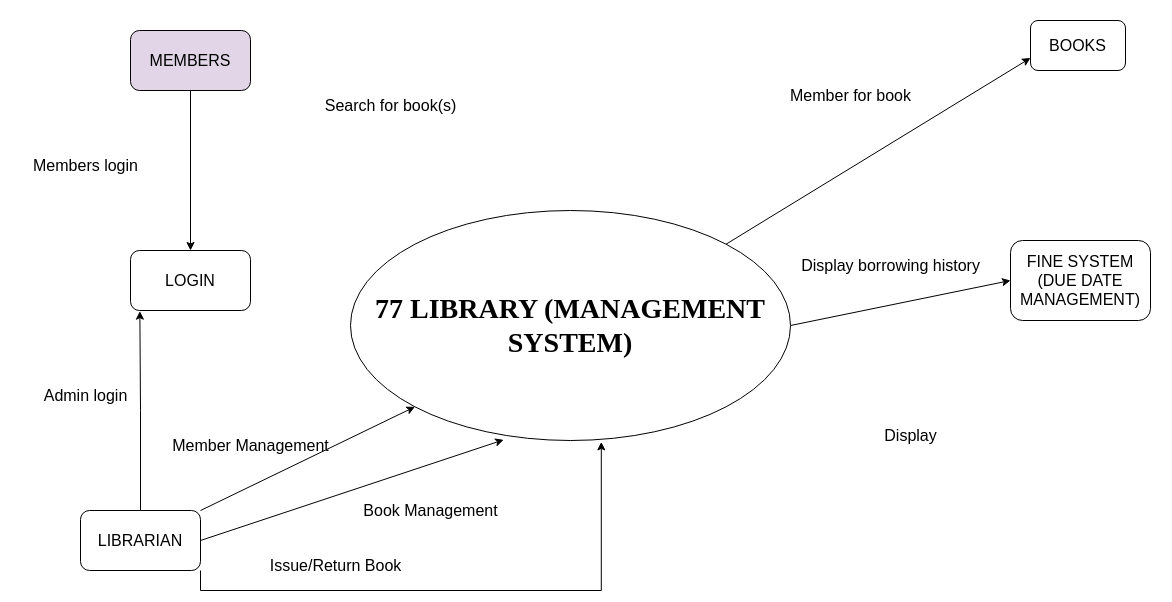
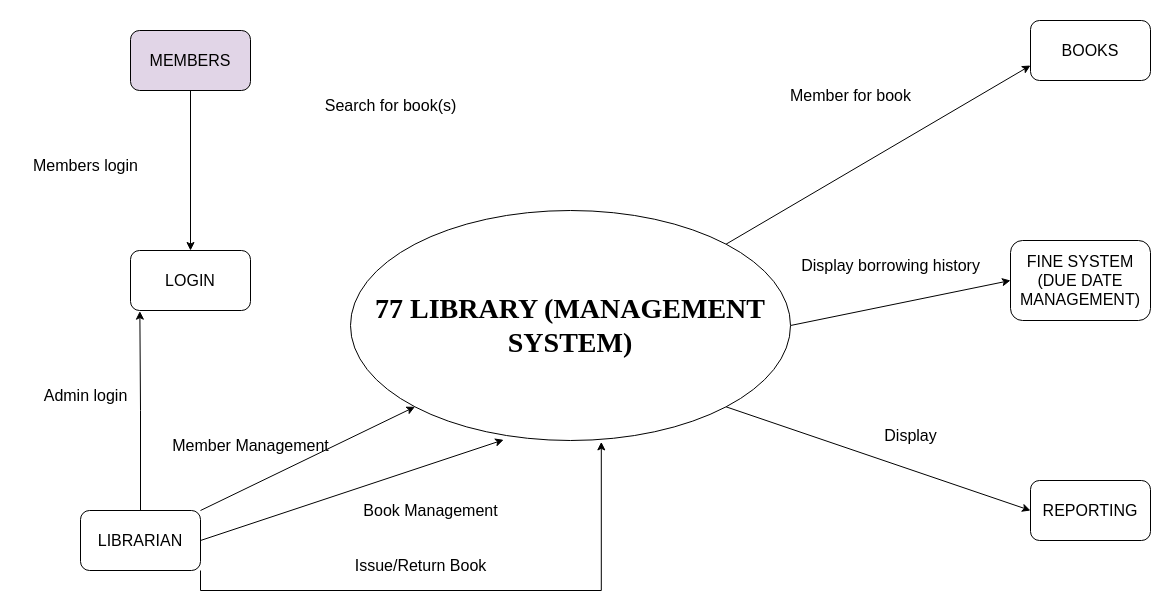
(1078, 46) -> (1091, 51)
none -> (875, 457)
none -> (1091, 511)
(336, 566) -> (421, 566)
